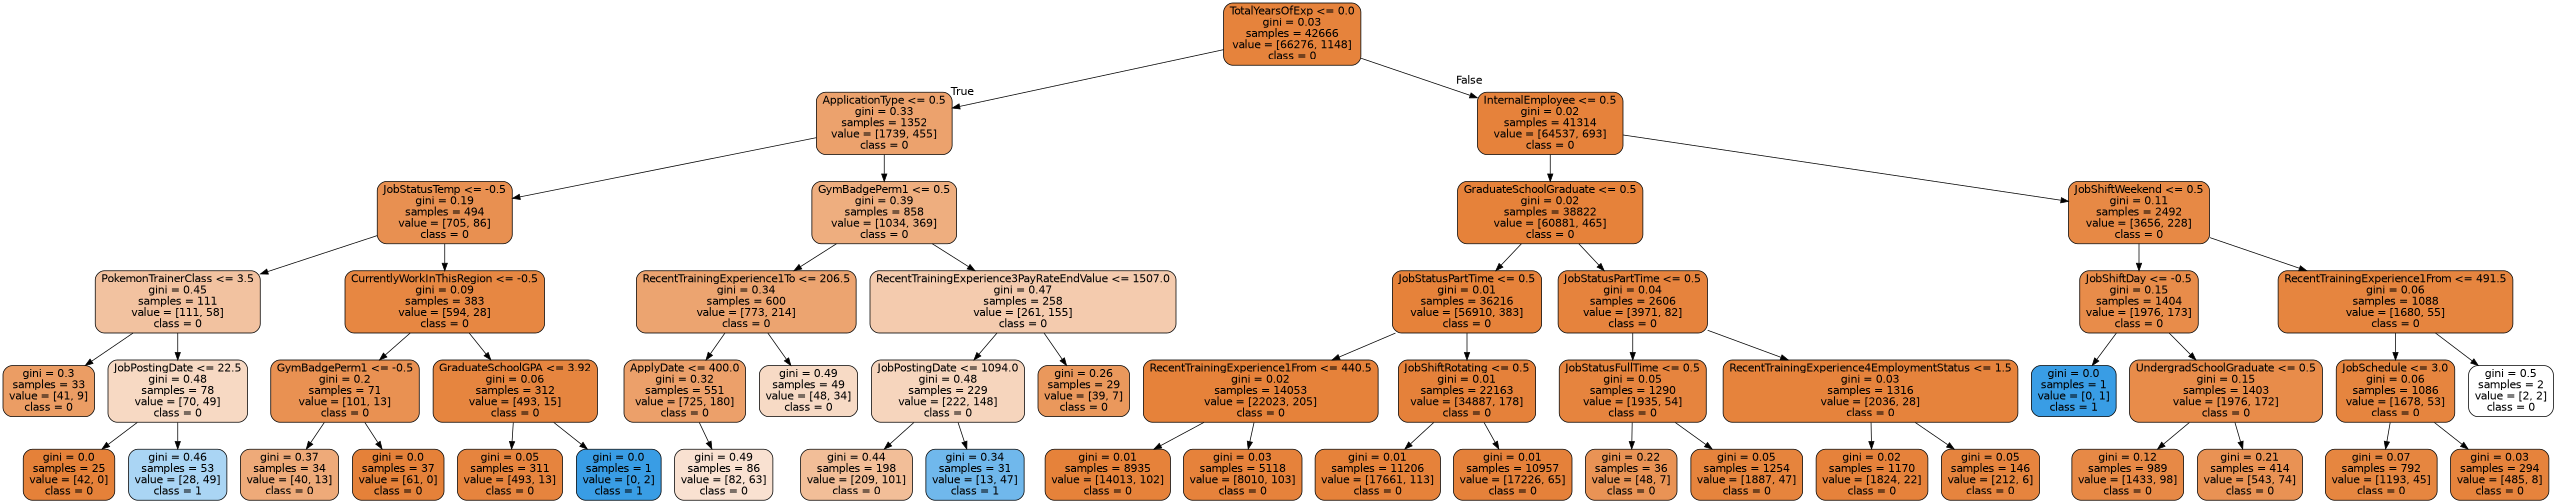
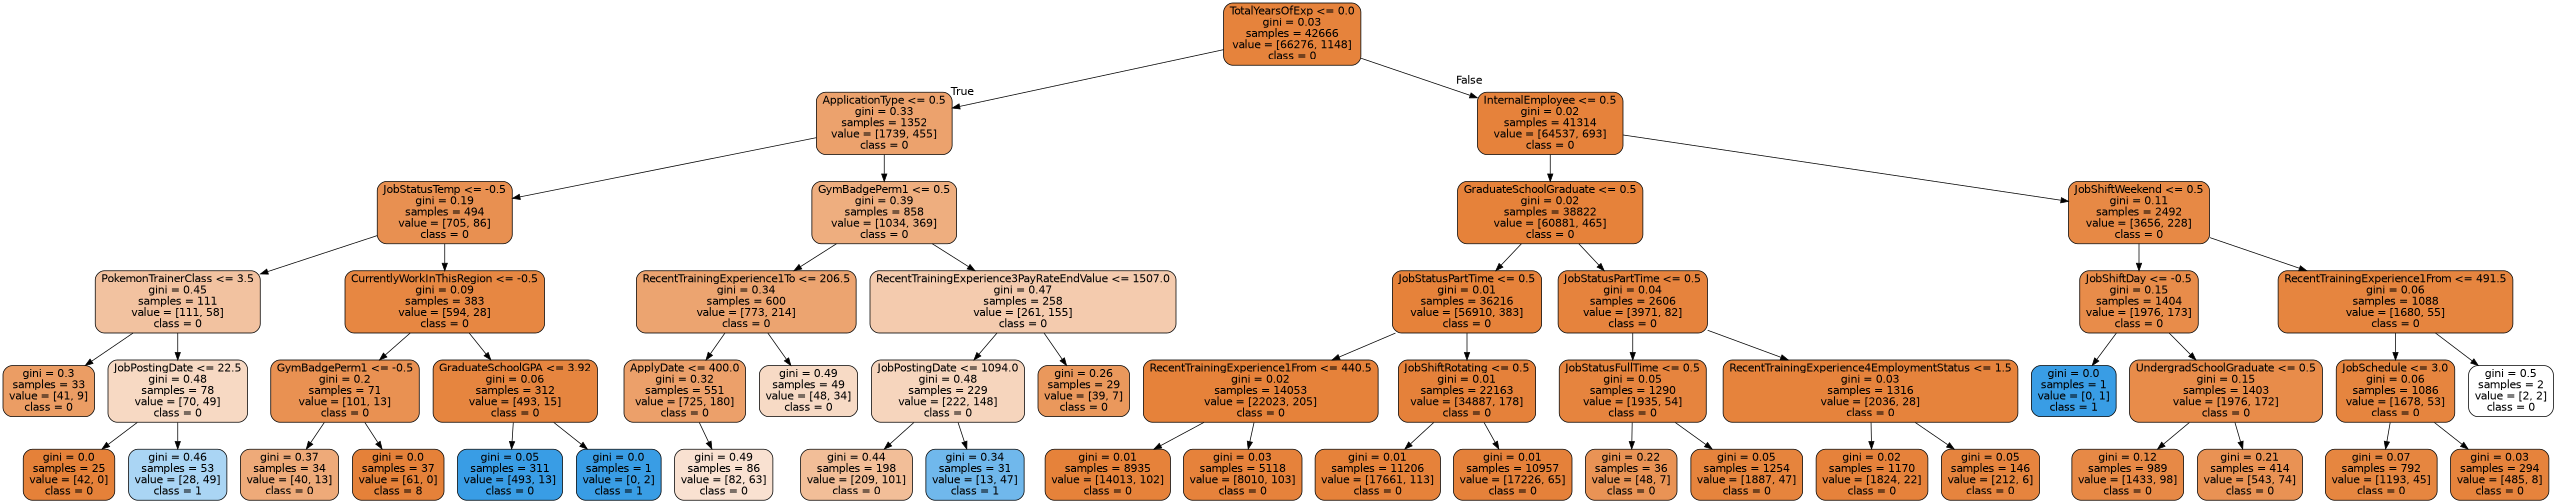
(398, 475) -> (398, 475)
(510, 475) -> (510, 475)
